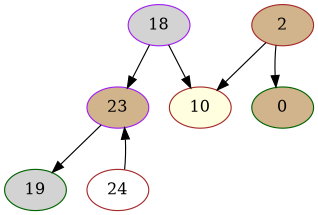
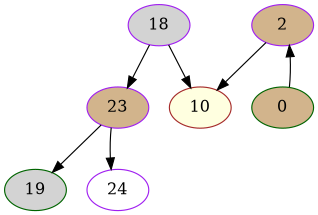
(283, 25) -> (283, 25)
(275, 60) -> (290, 72)
(126, 154) -> (110, 143)
(118, 190) -> (118, 190)
